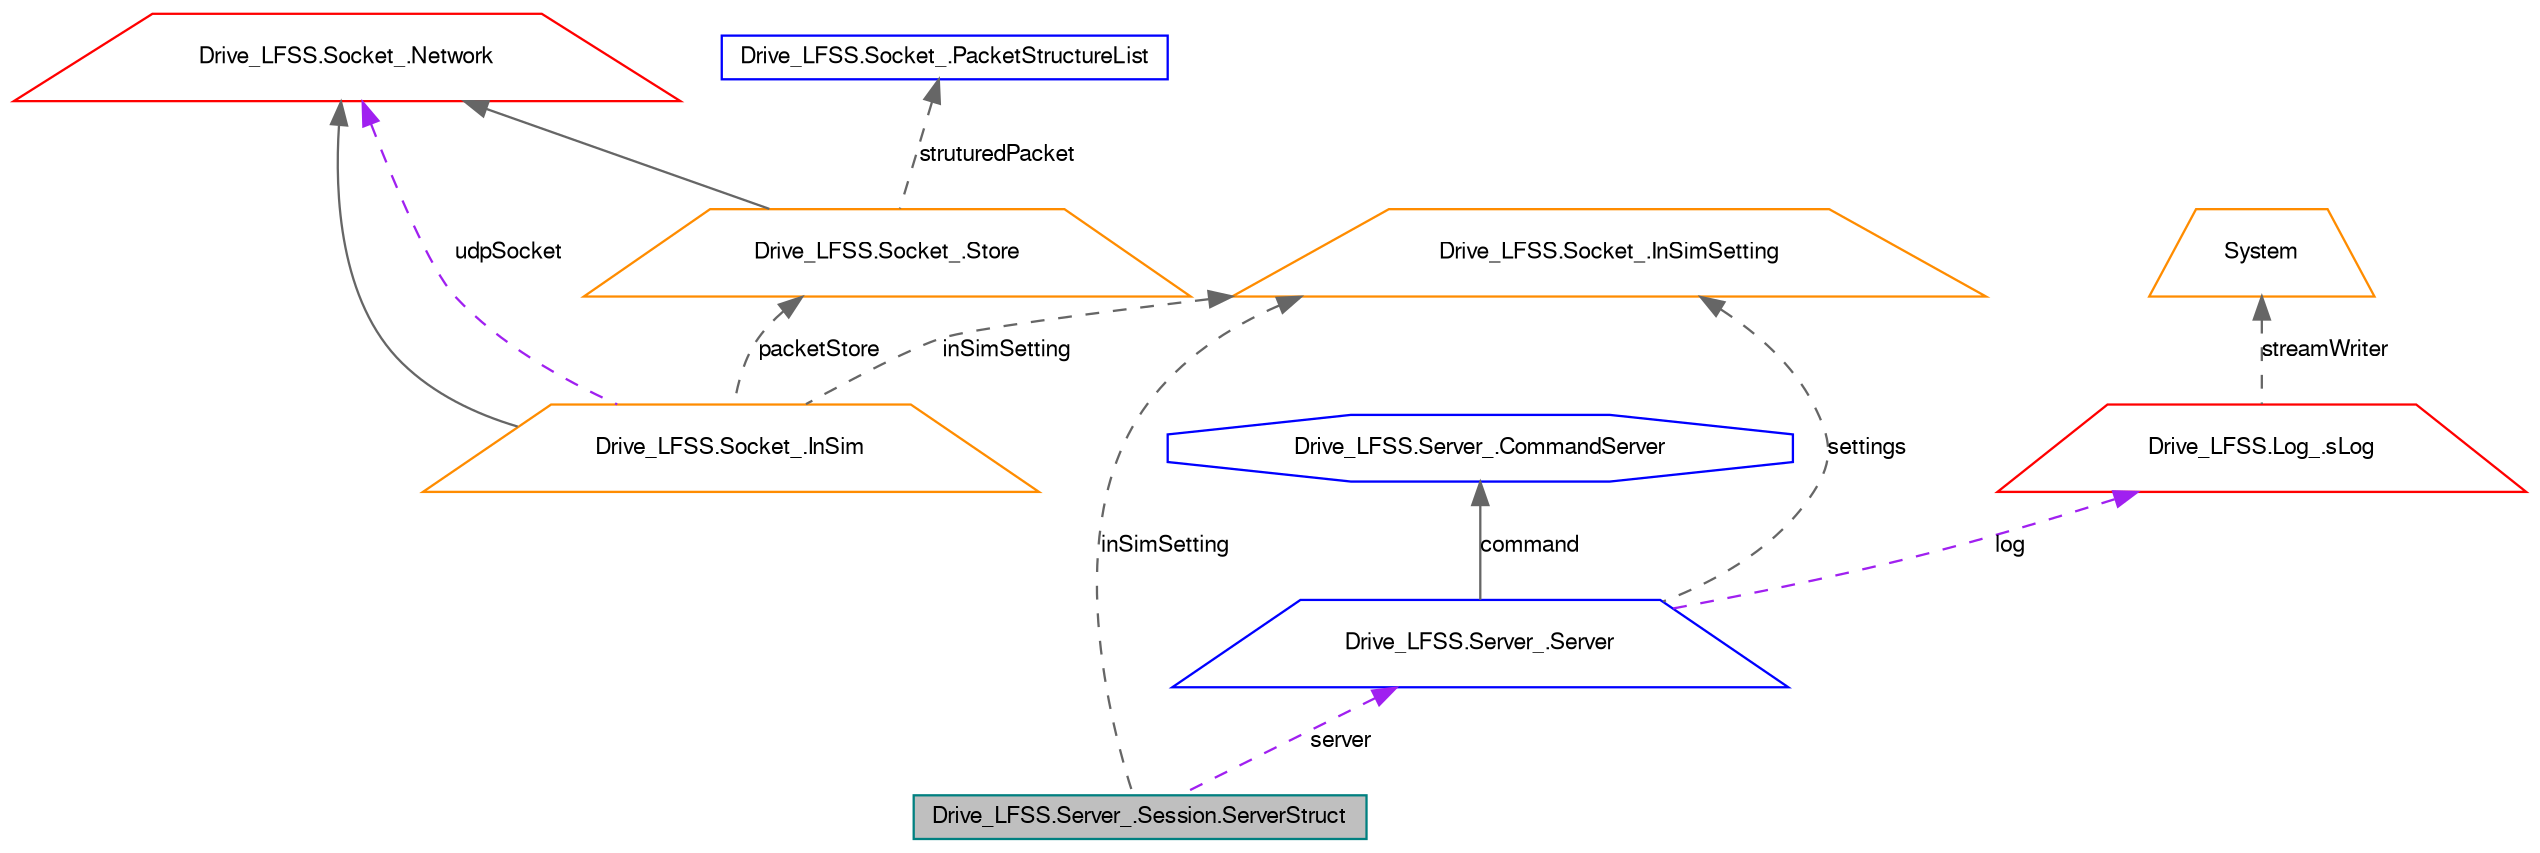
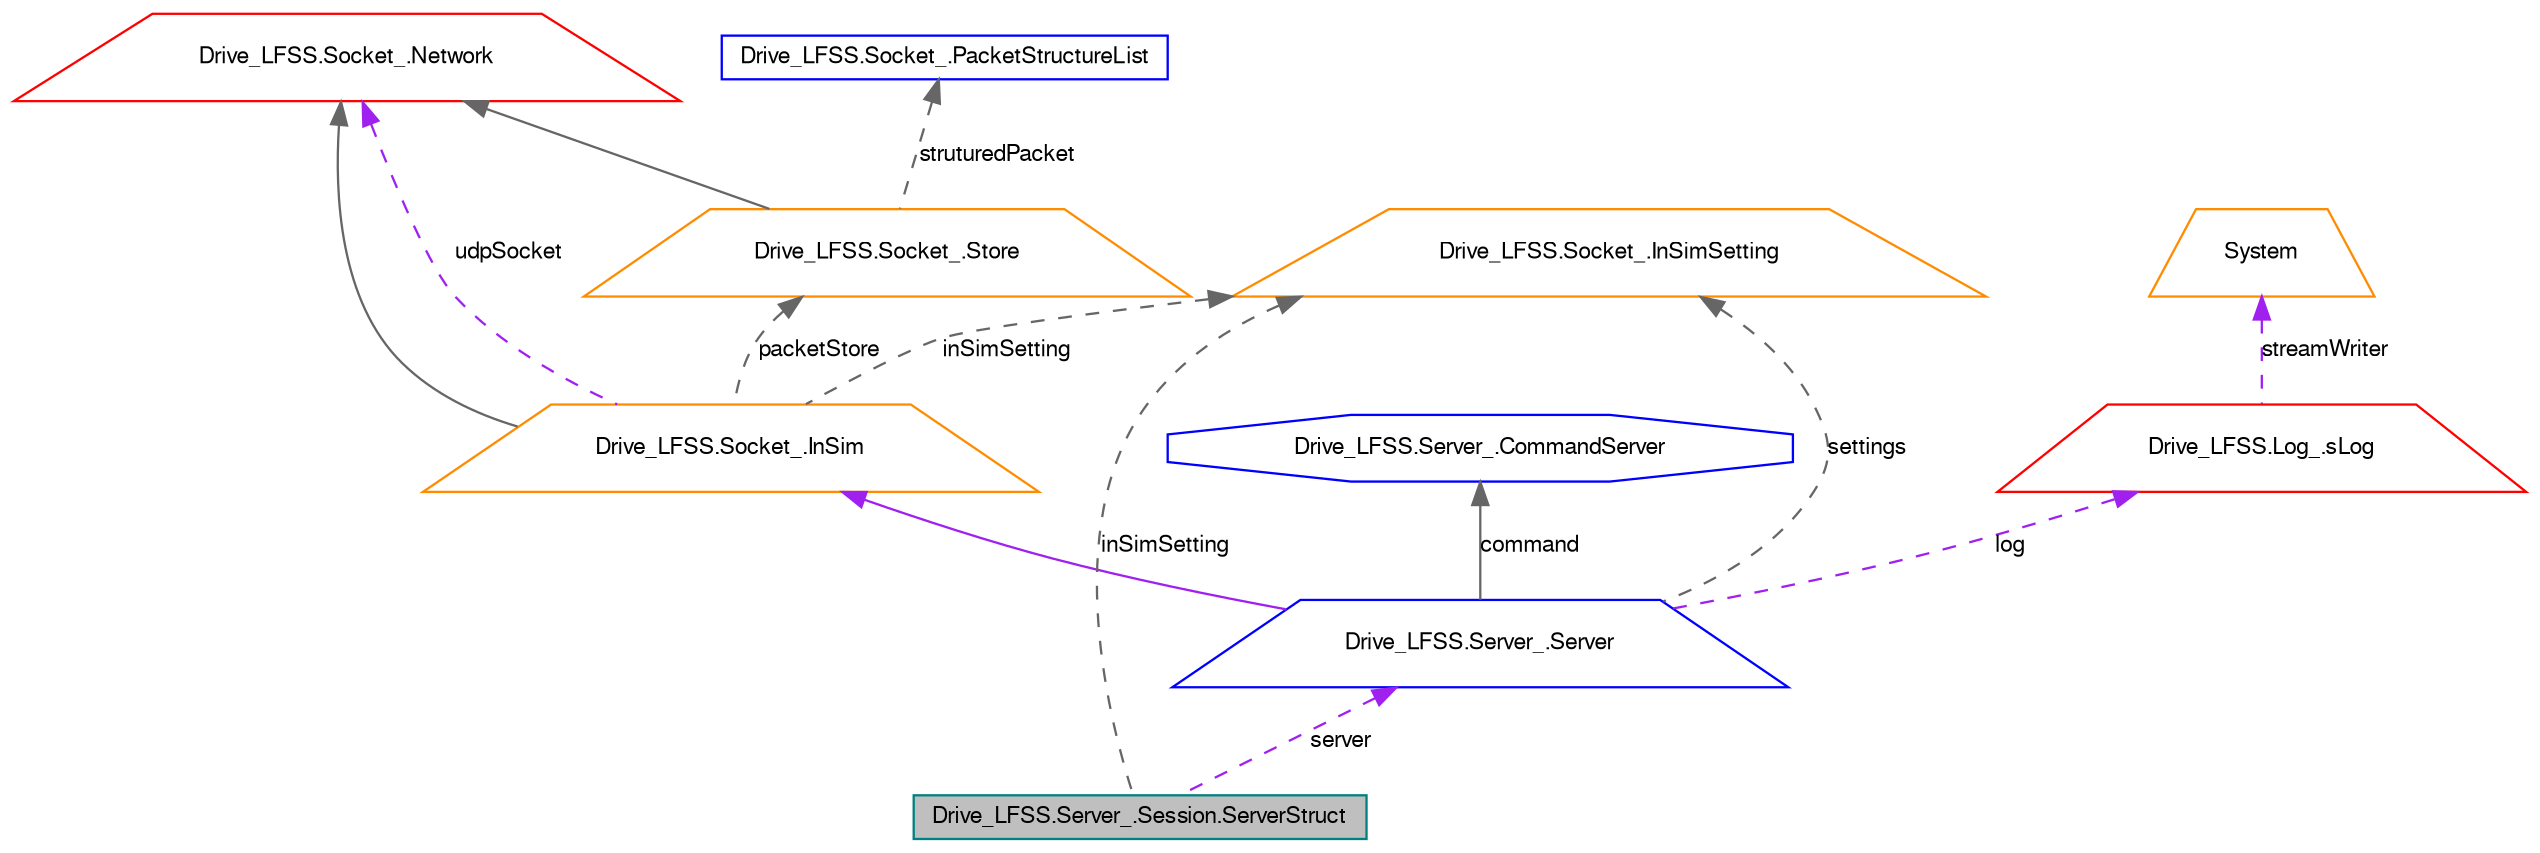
(2262, 362) -> (2262, 362)
none -> (1073, 564)
